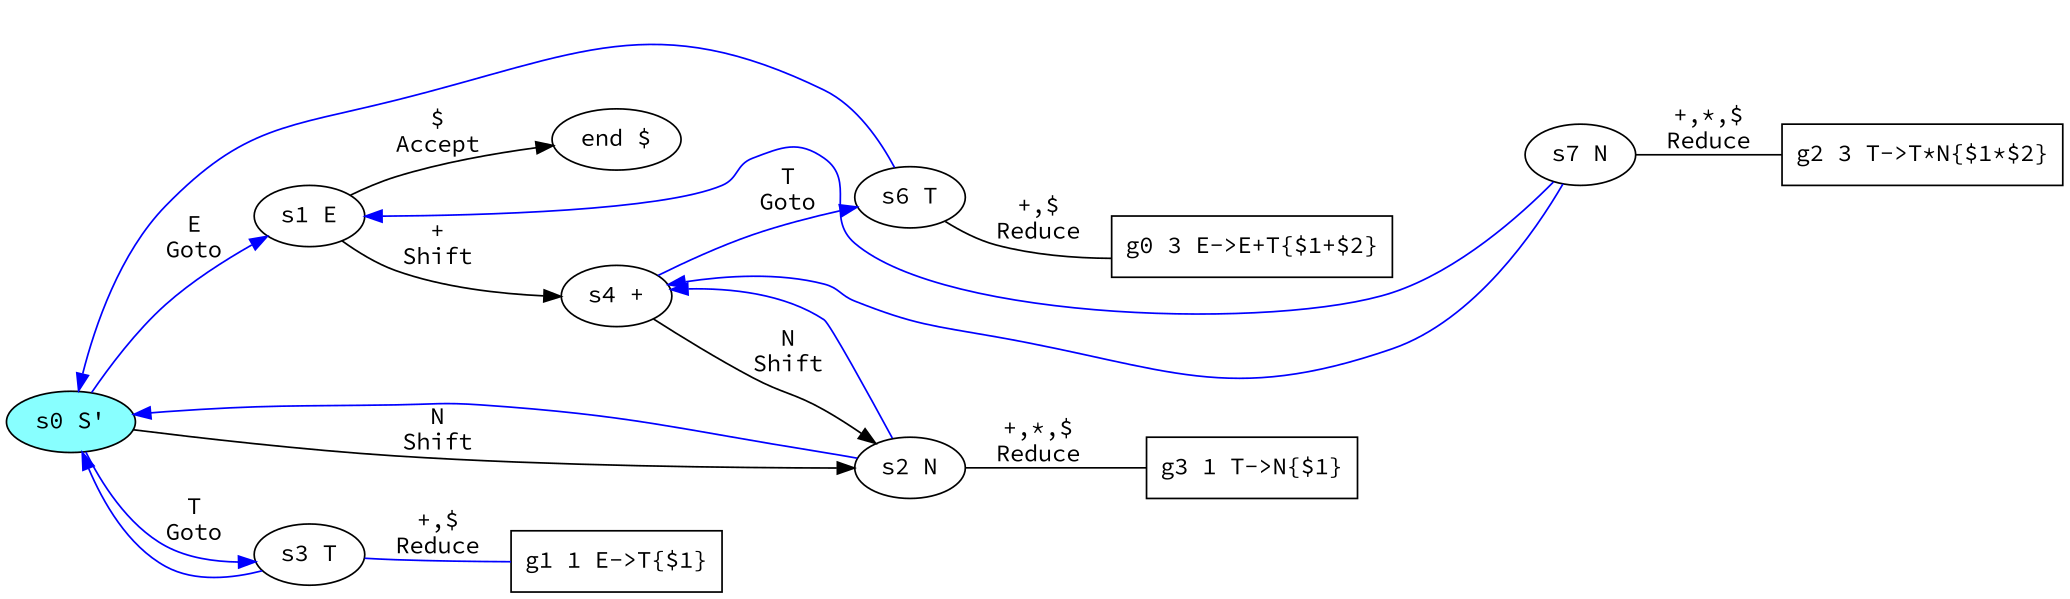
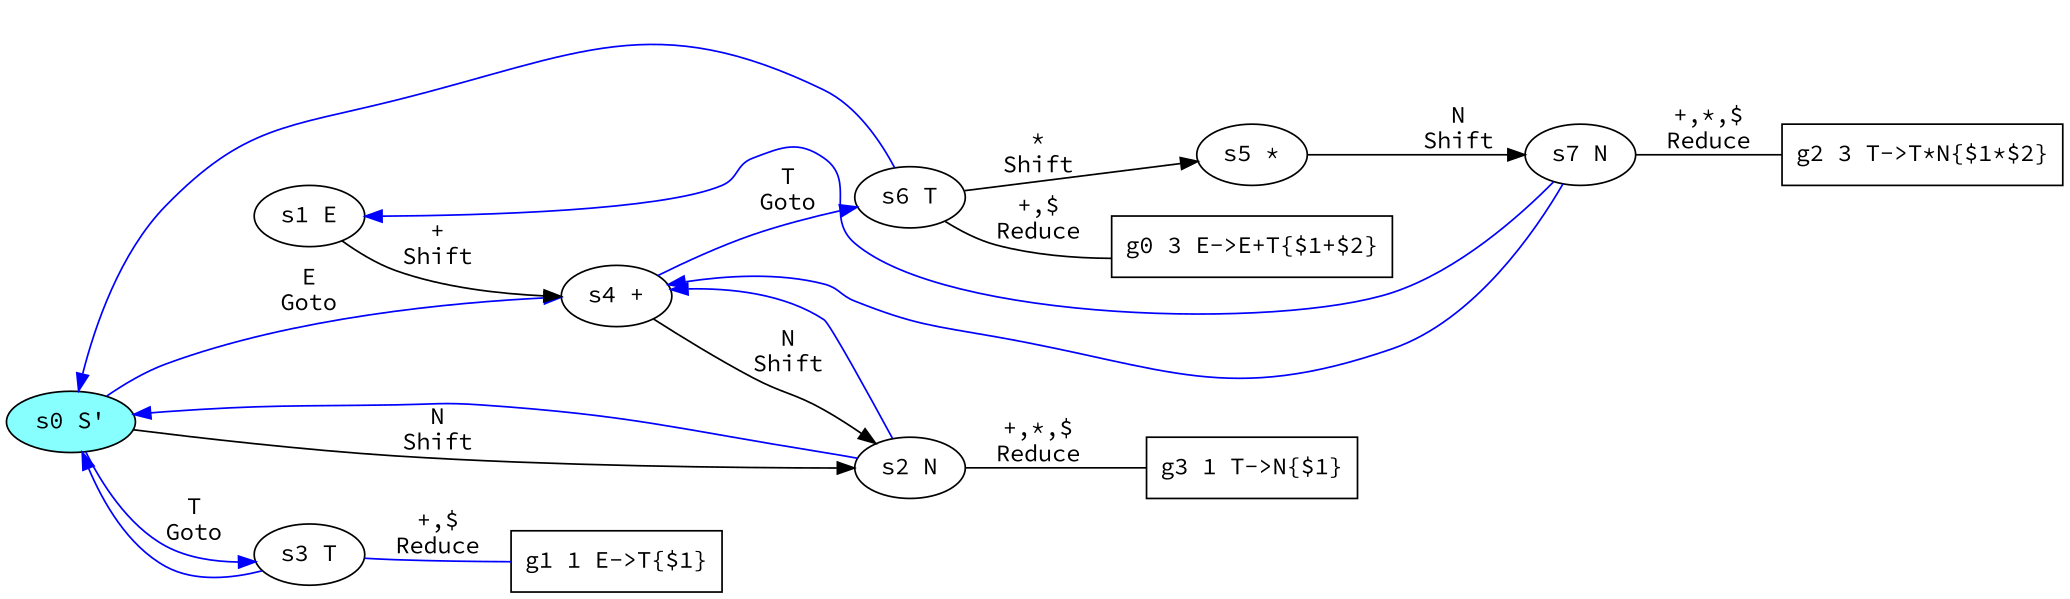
(617, 139) -> none
none -> (1252, 155)
(162, 308) -> (319, 323)
